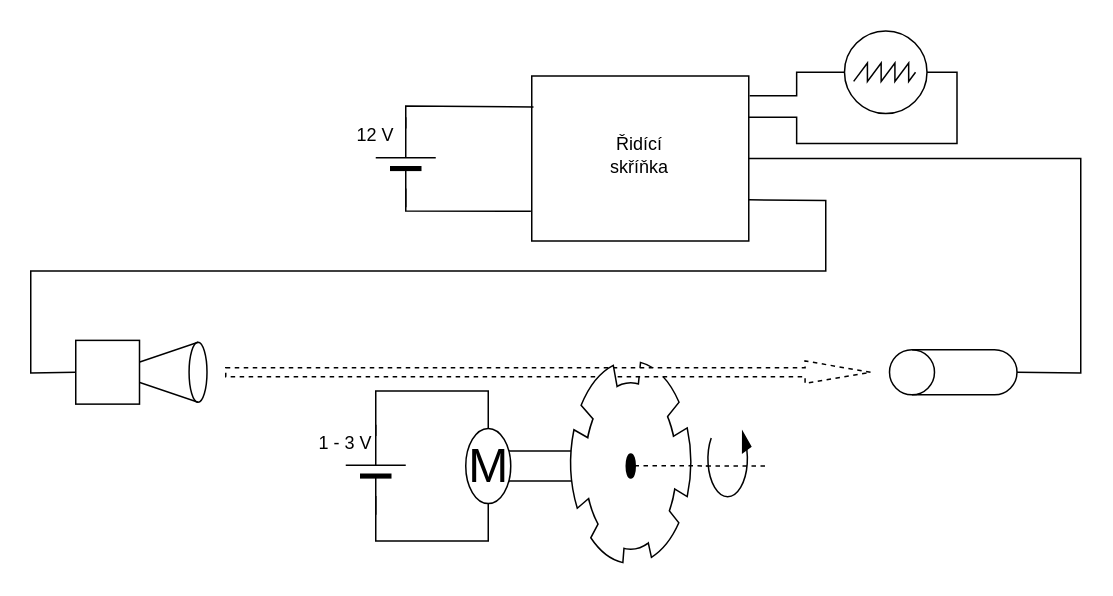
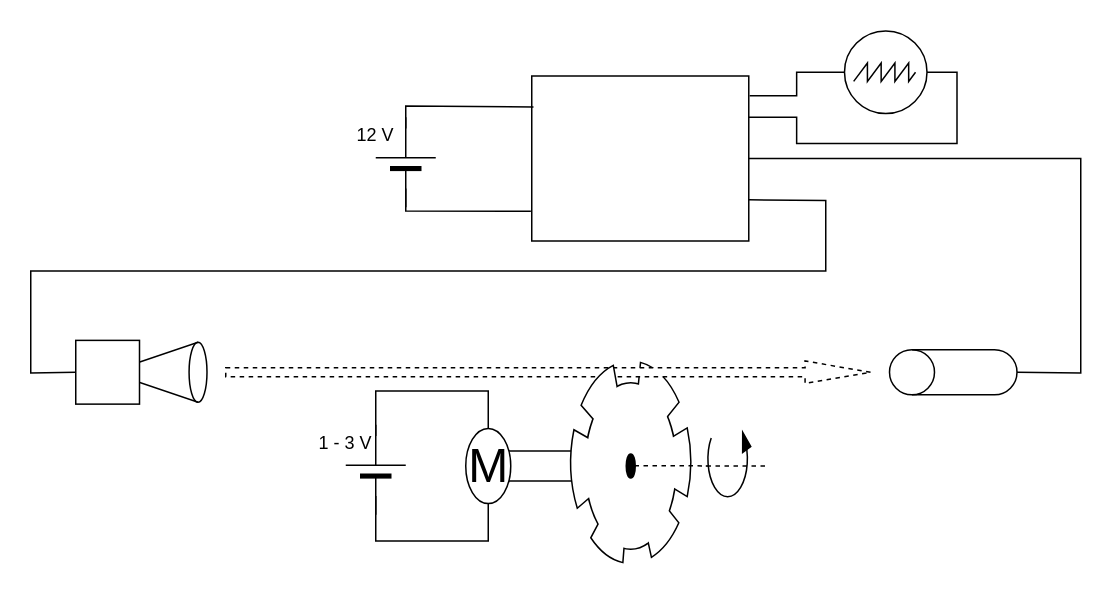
(640, 155) -> none
